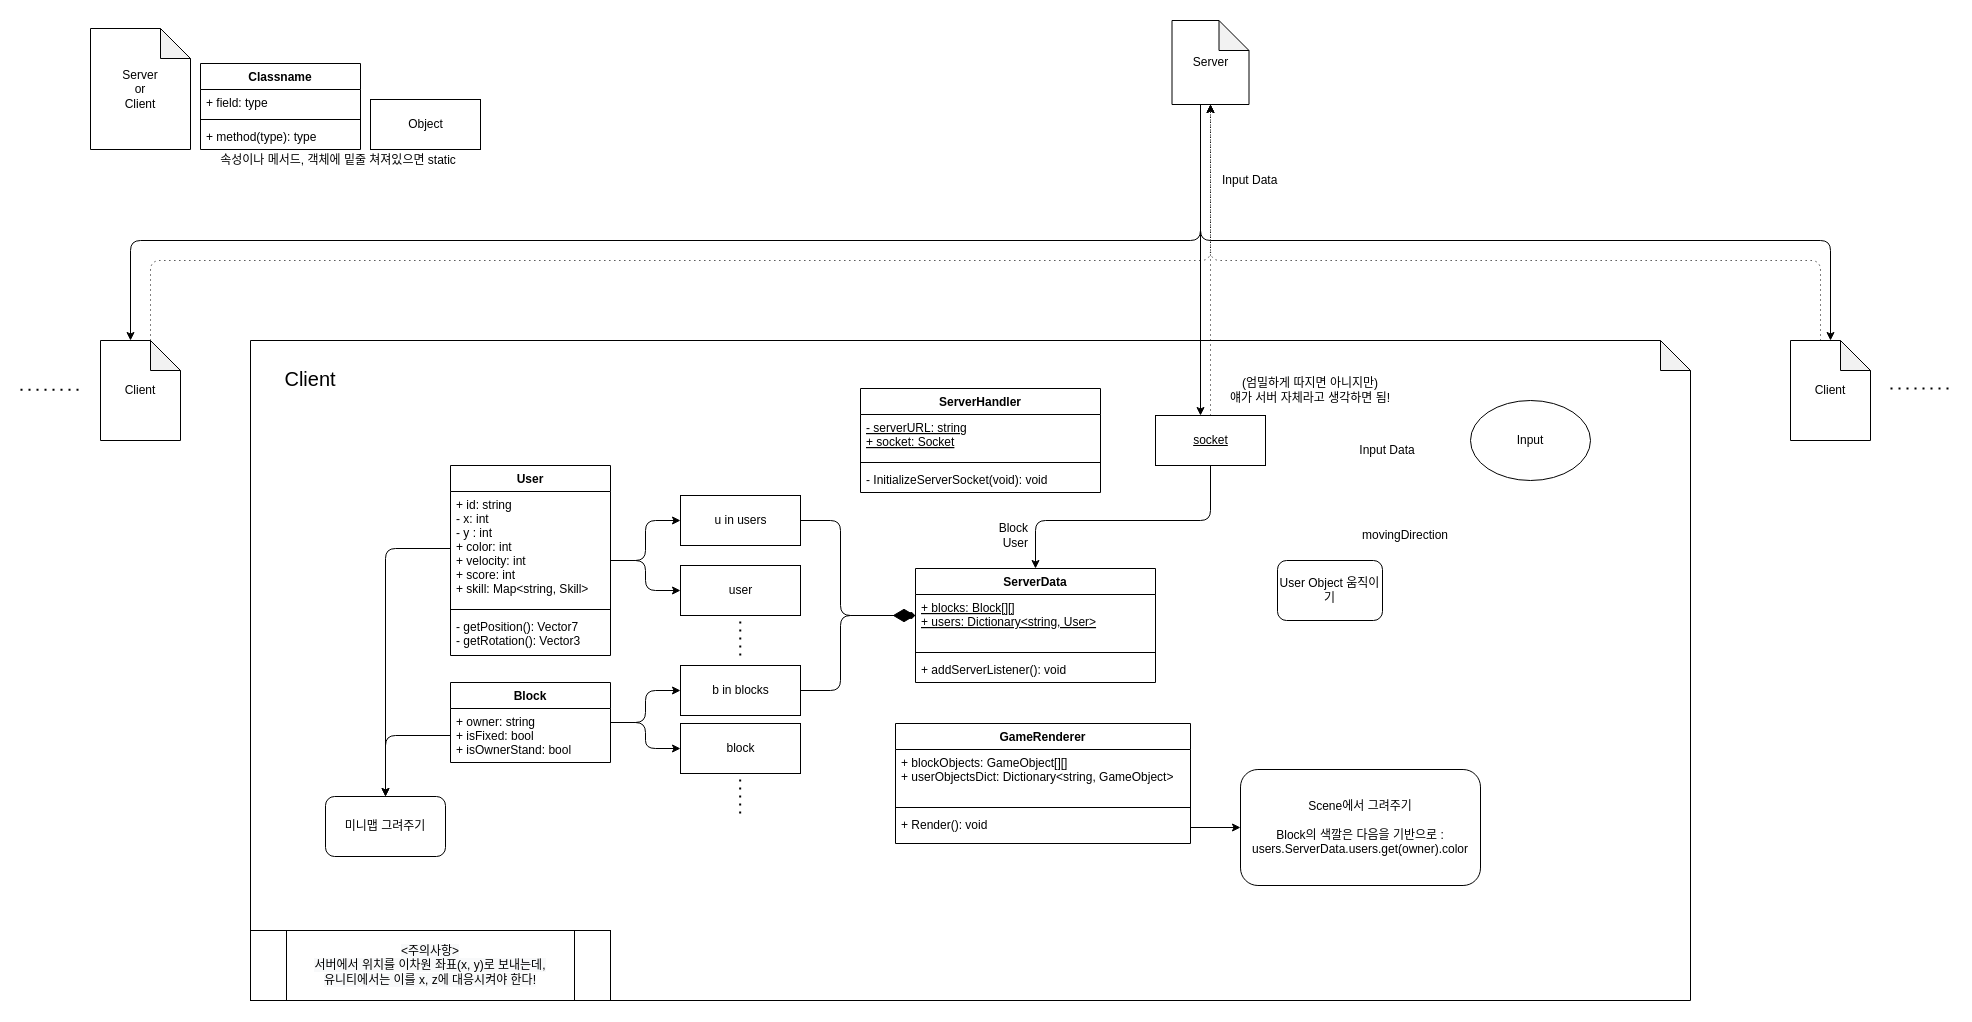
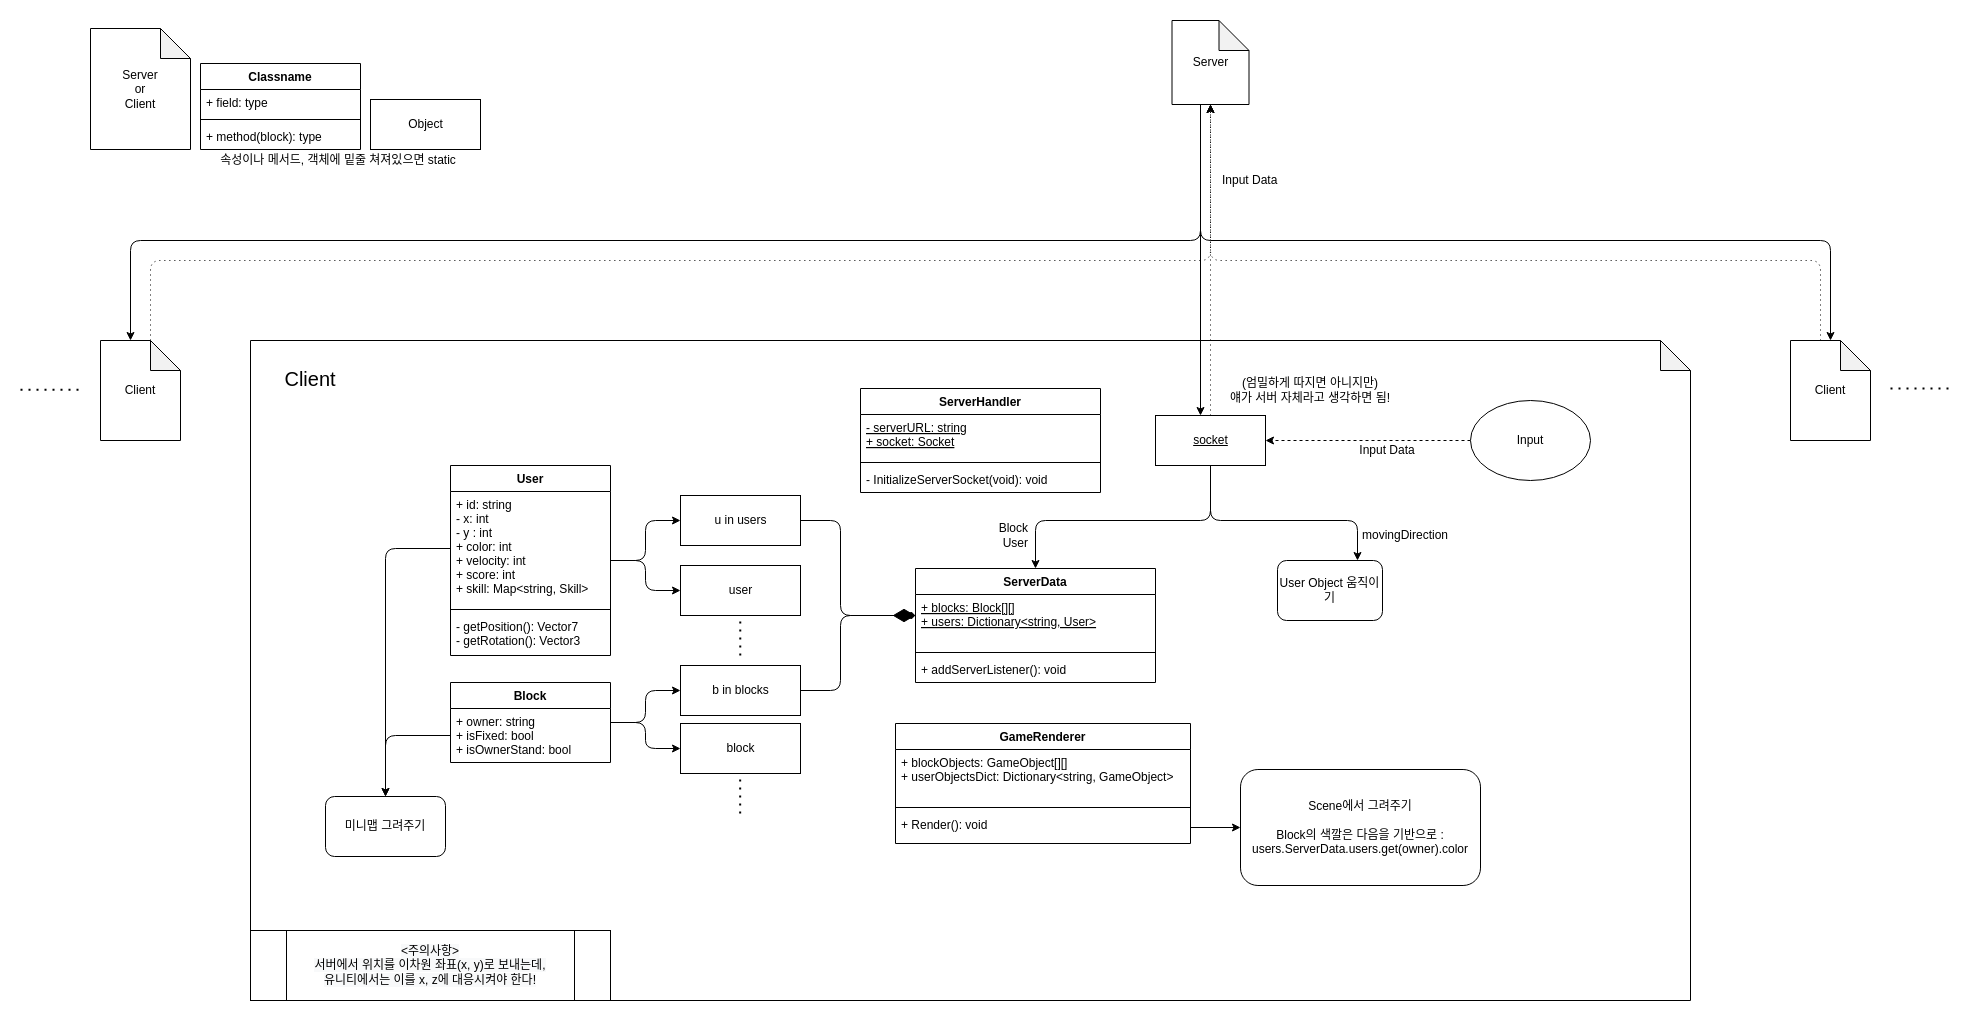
(269, 137) -> (270, 137)
none -> (1371, 441)
none -> (1297, 521)
